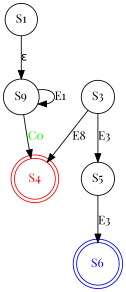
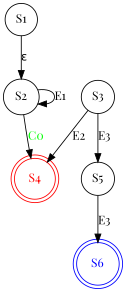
(21, 97) -> (21, 97)
(79, 137) -> (79, 137)
